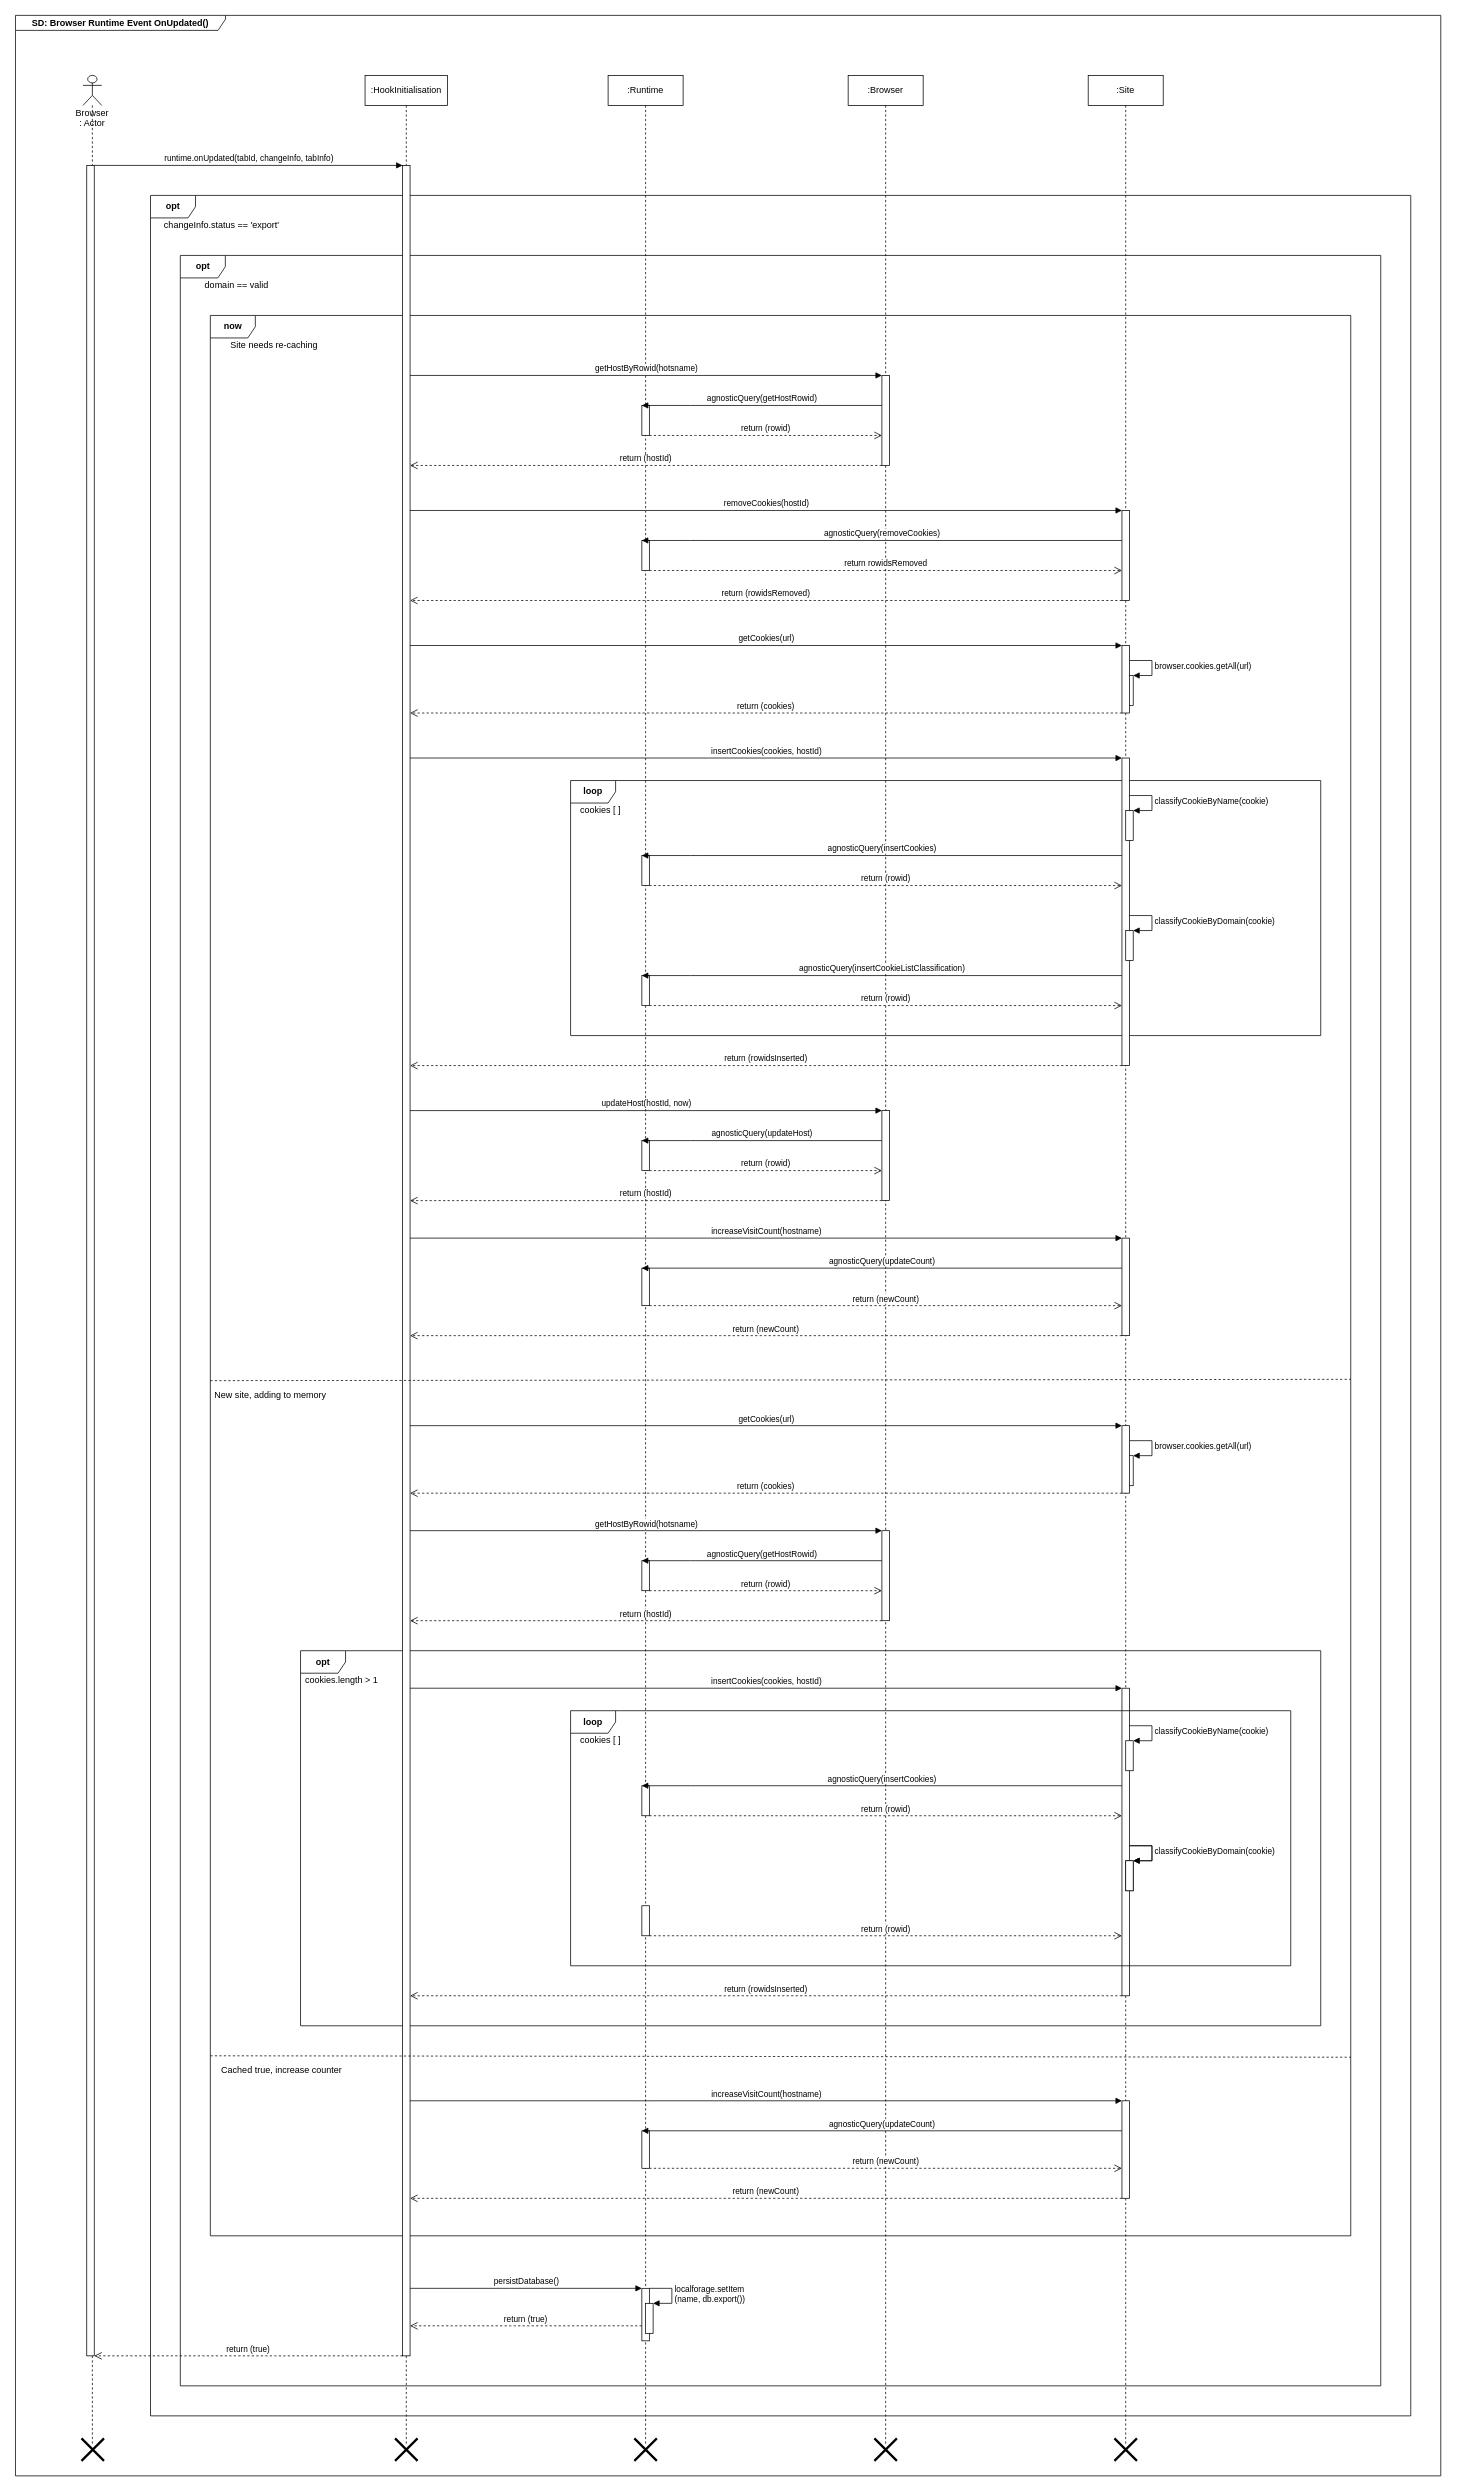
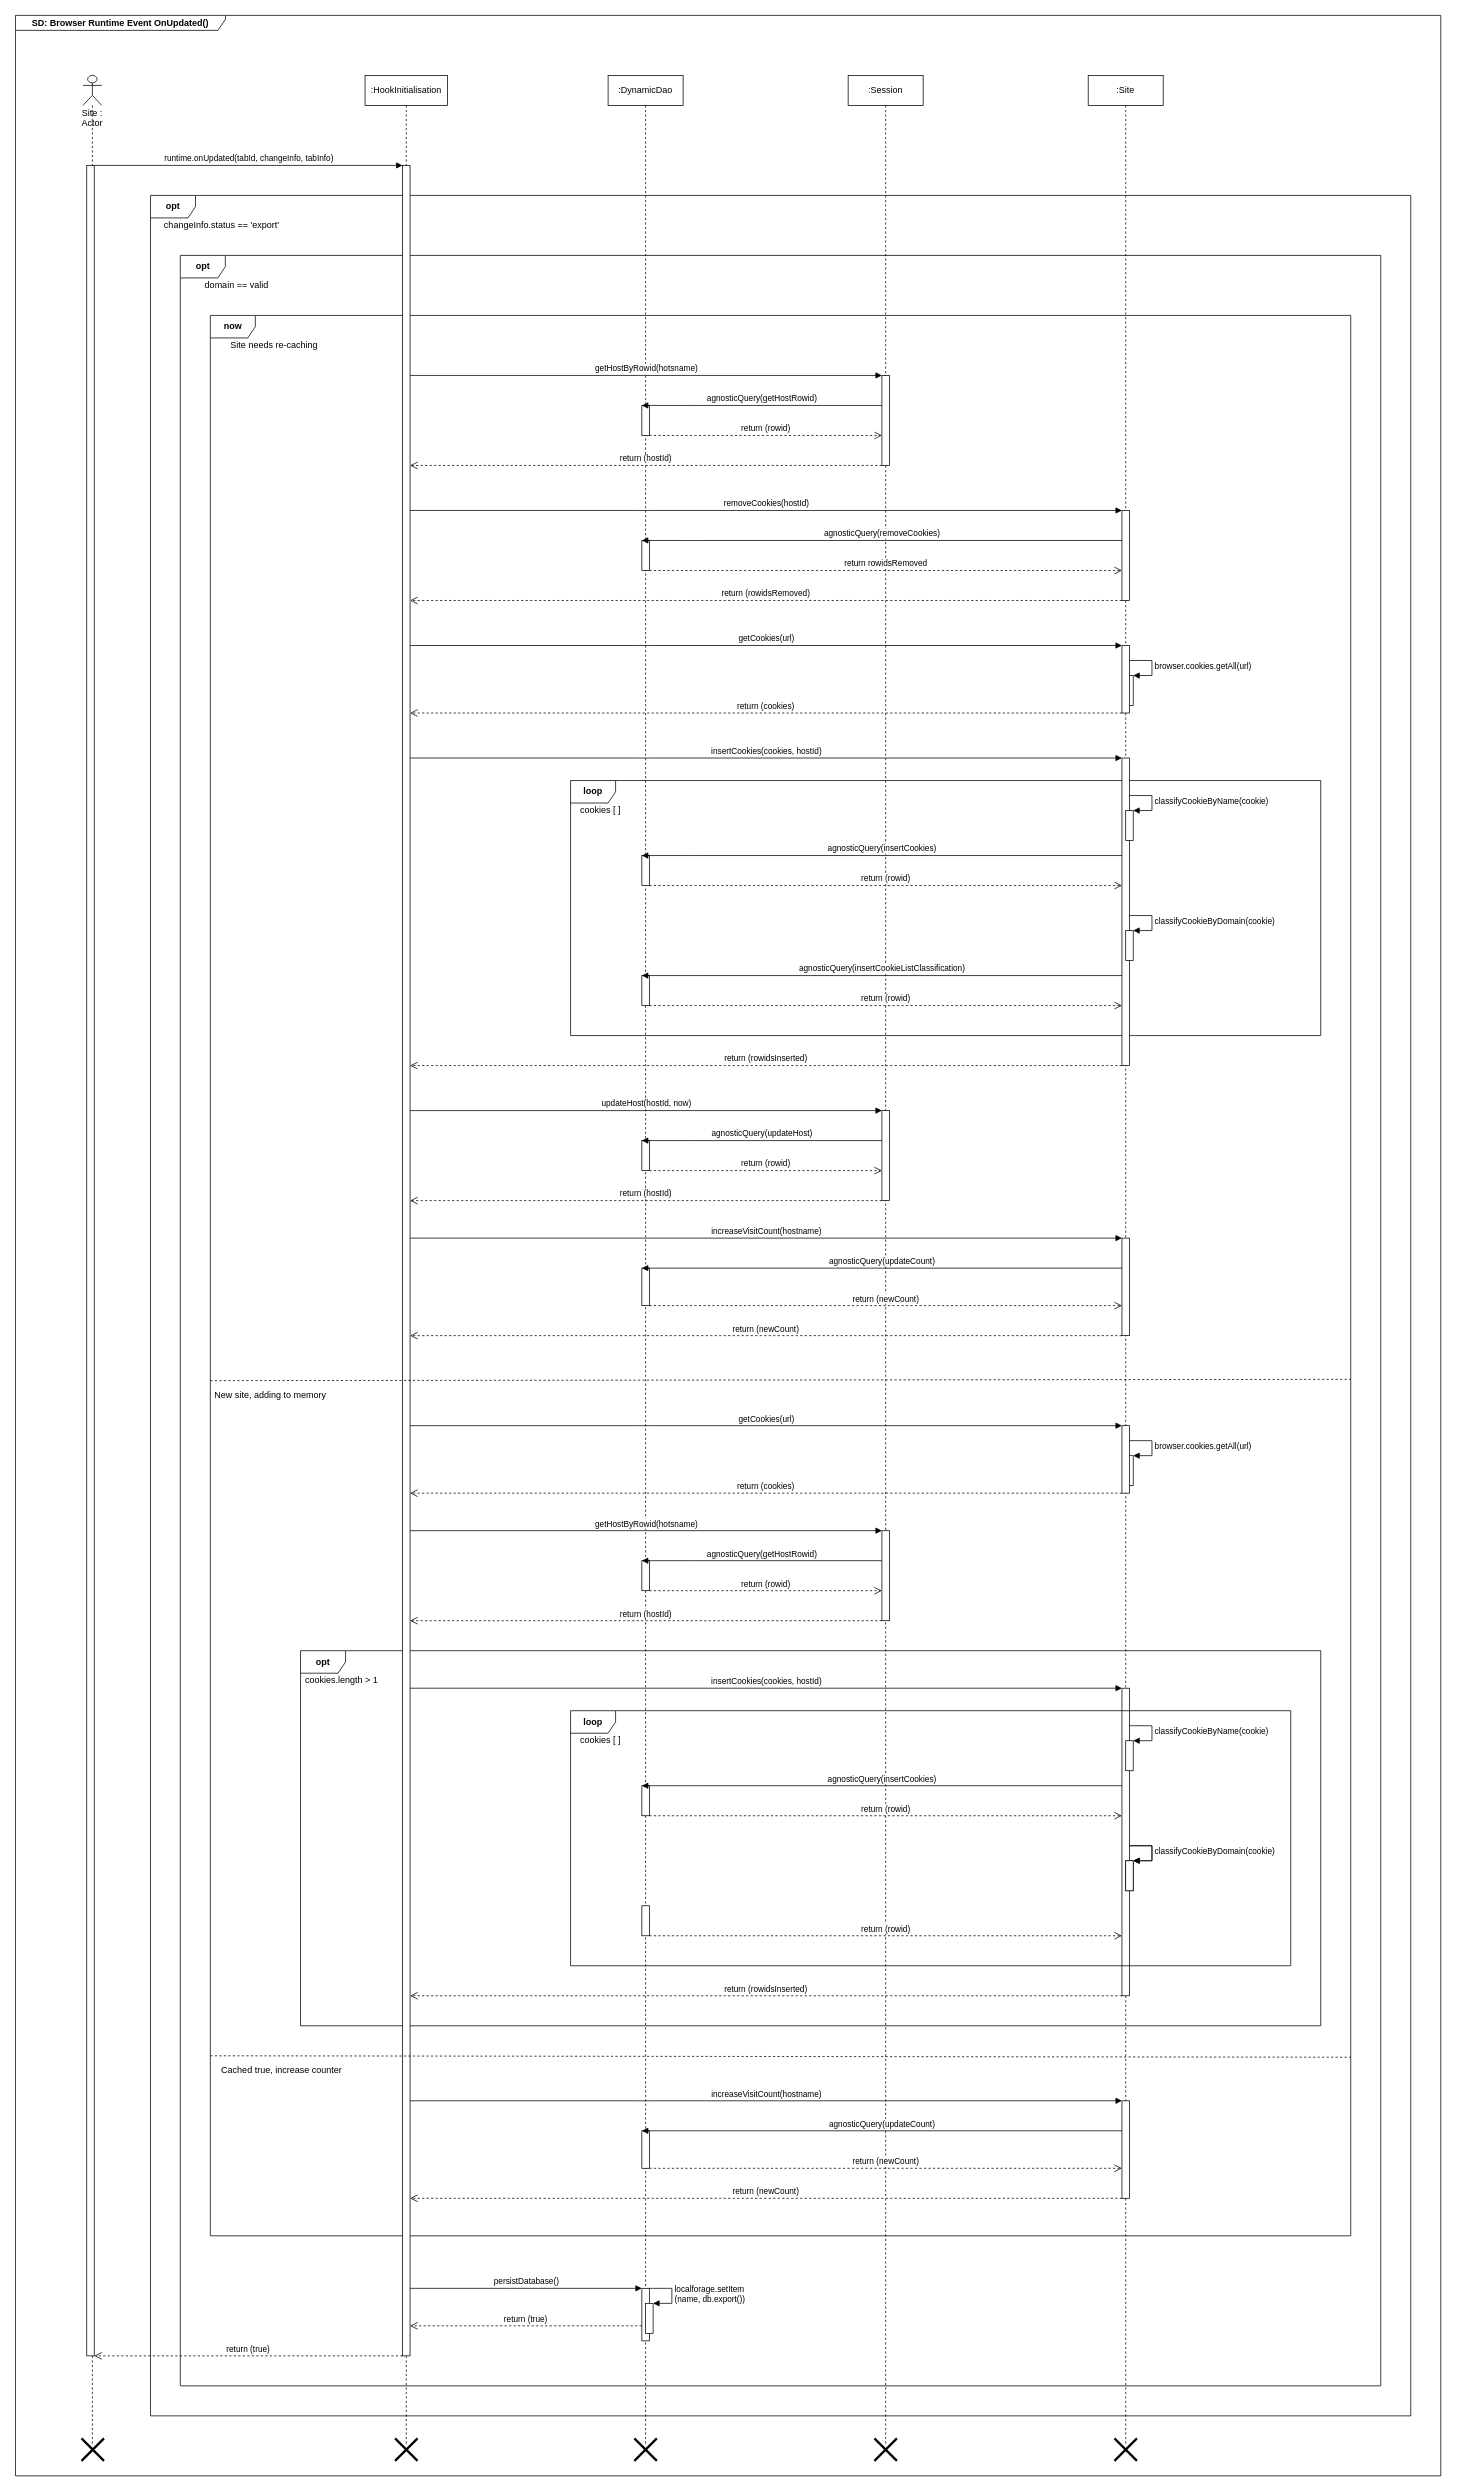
(645, 90) -> (645, 90)
(885, 90) -> (885, 90)
(92, 129) -> (92, 124)
